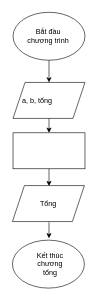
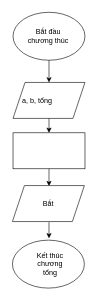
(48, 36) -> (48, 36)
(48, 204) -> (48, 204)
